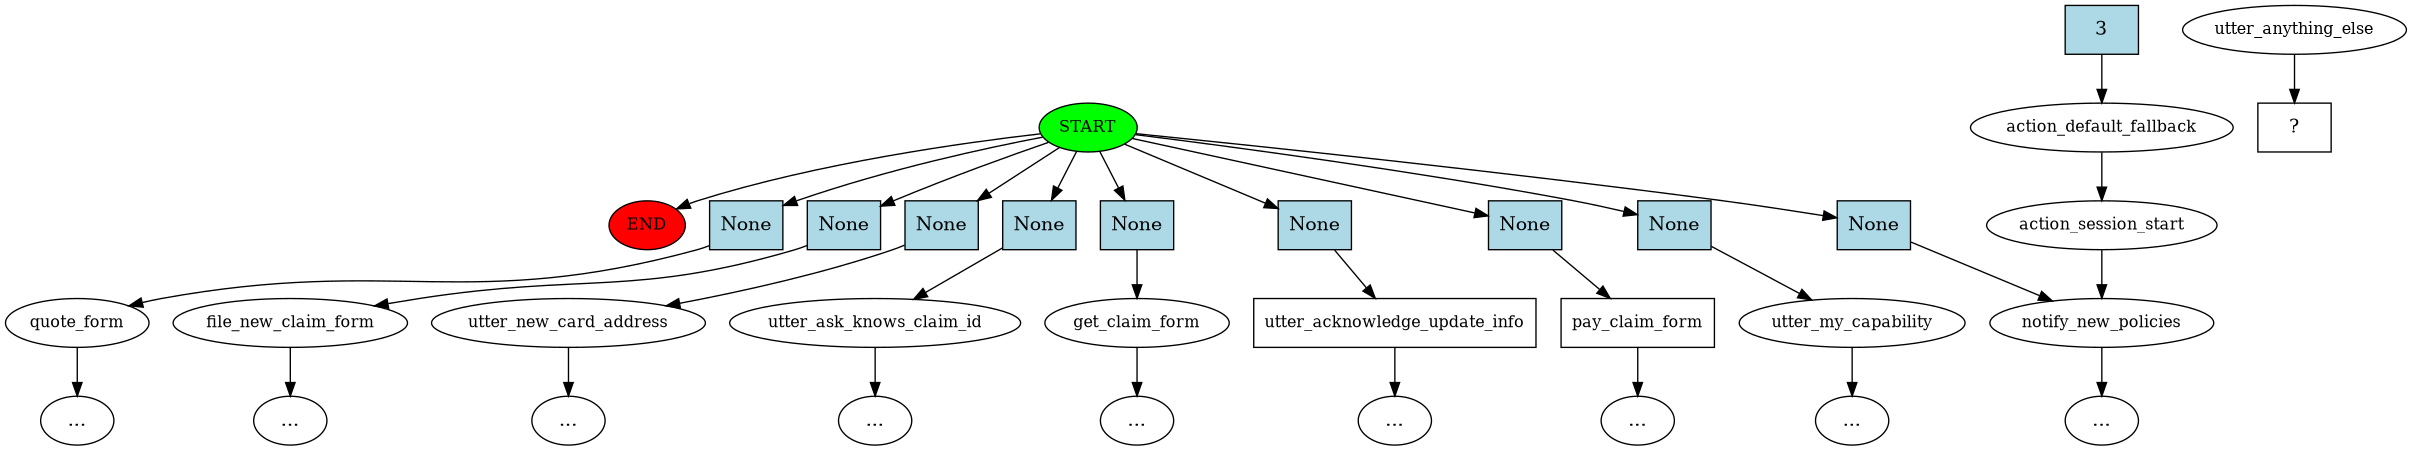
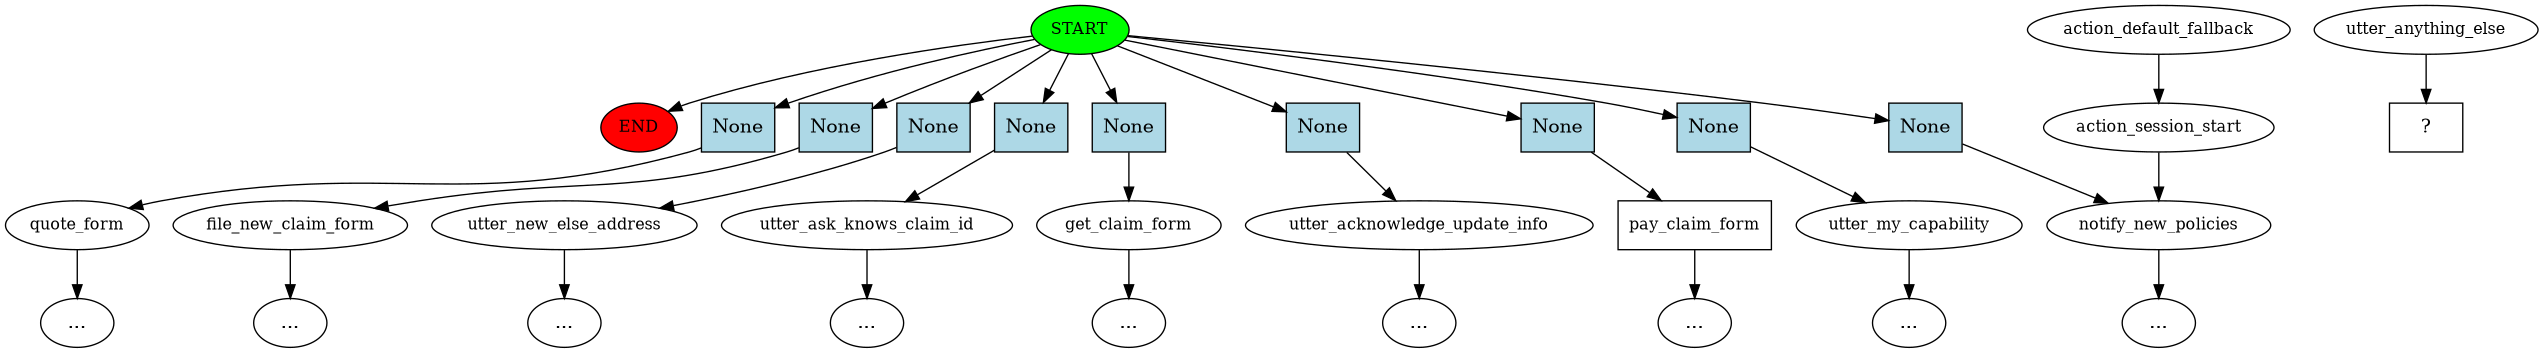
(2102, 30) -> none
(568, 323) -> (564, 225)
(1395, 323) -> (1419, 225)
